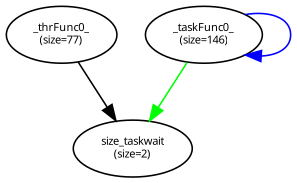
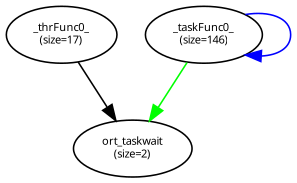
(62, 35) -> (62, 35)
(133, 149) -> (133, 149)
